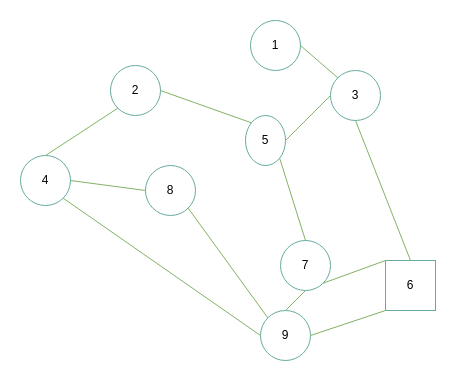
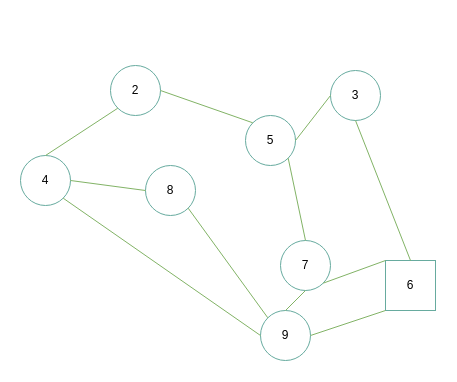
(276, 46) -> none
(319, 61) -> none
(266, 141) -> (271, 141)
